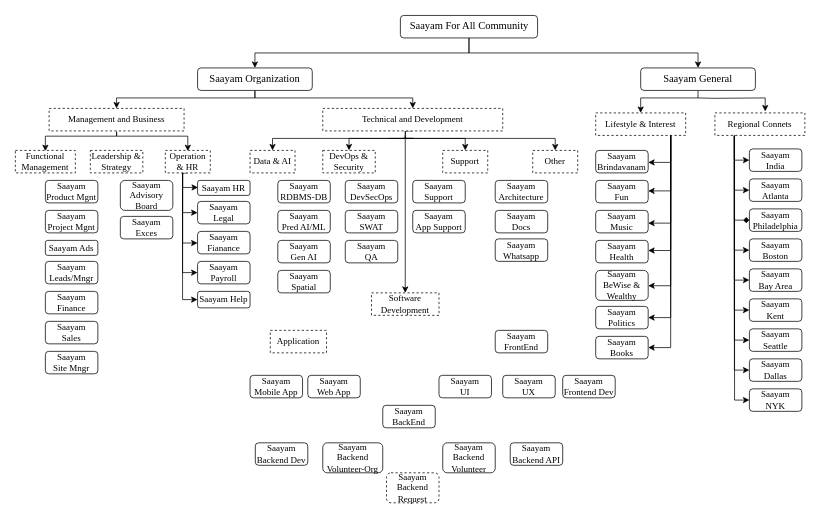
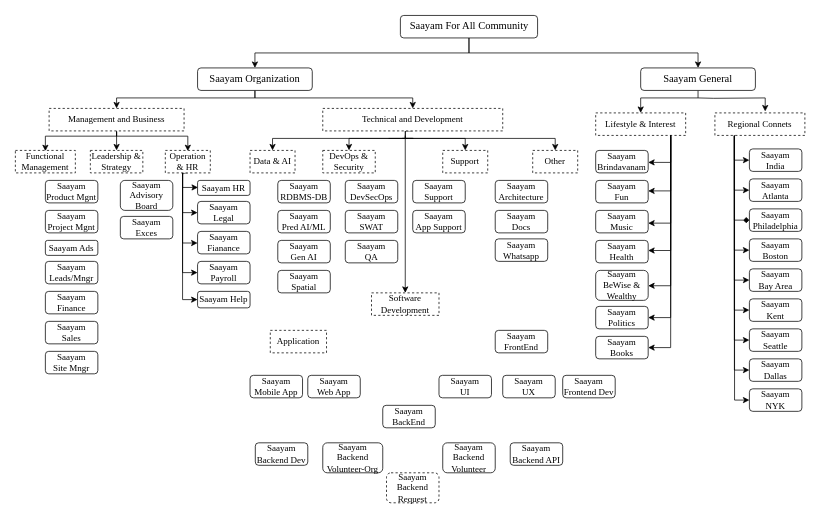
none -> (117, 141)
